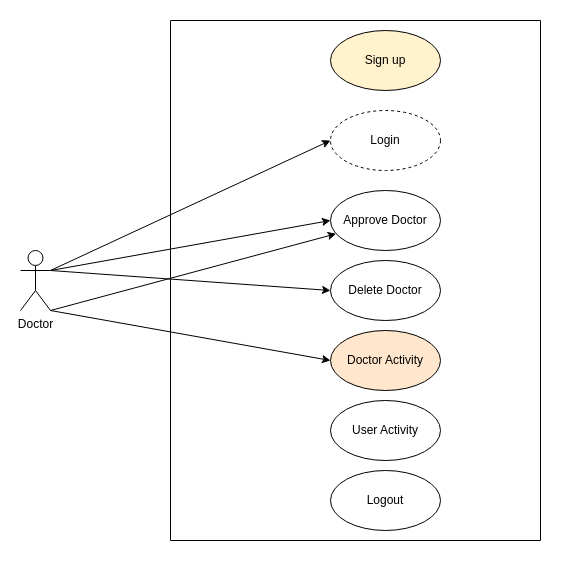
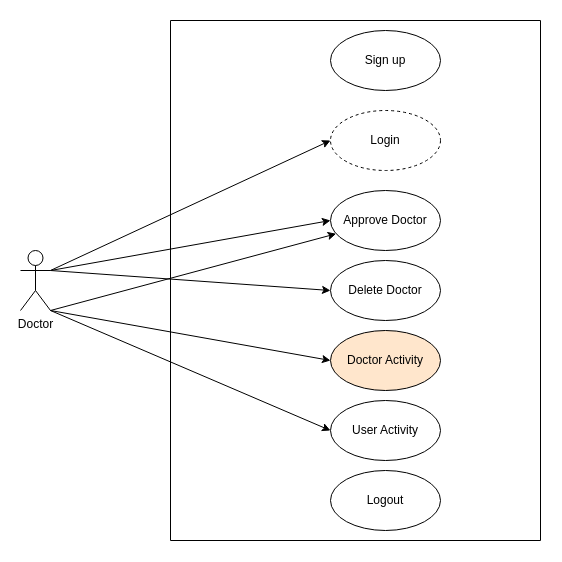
(386, 61) -> (386, 61)
none -> (188, 370)
